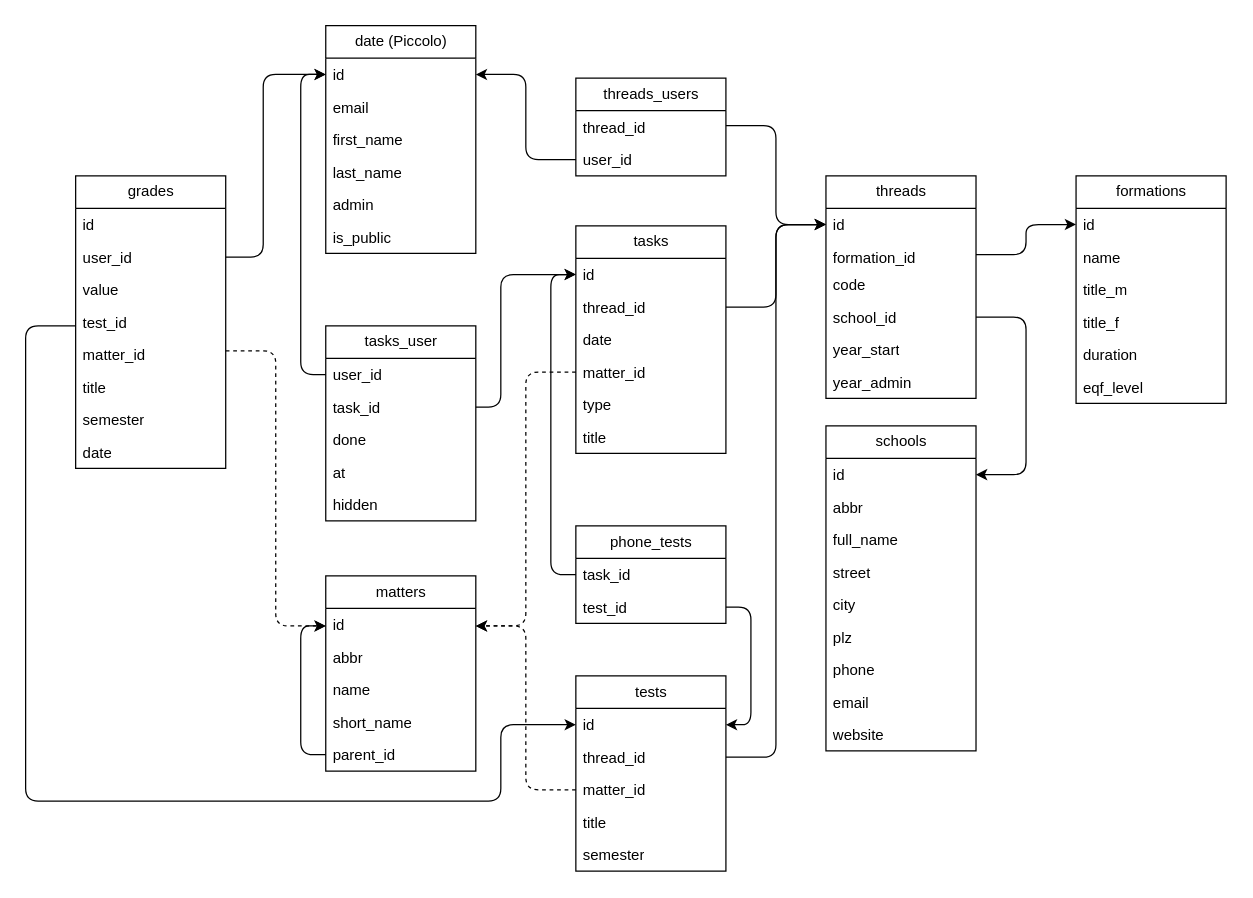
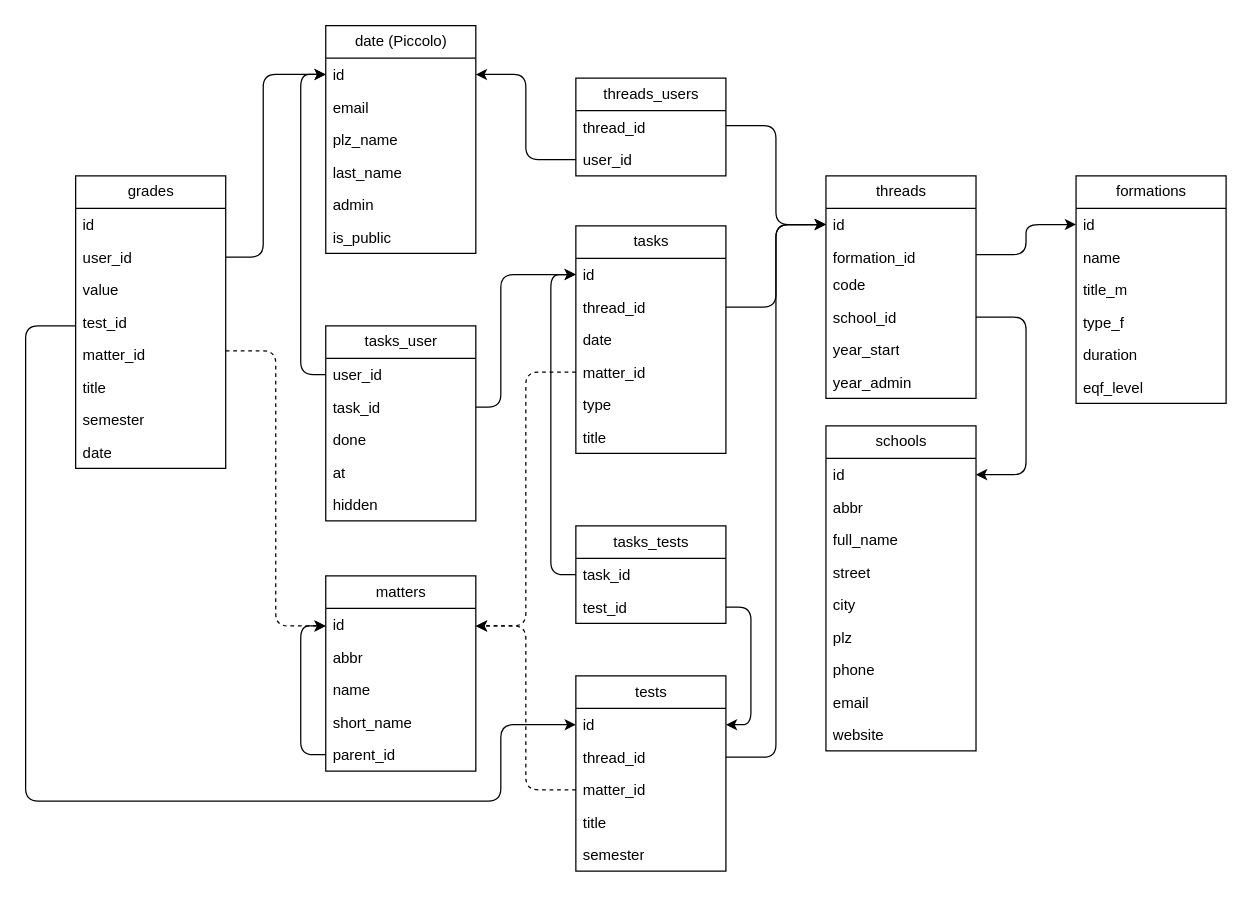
(373, 141) -> (365, 141)
(1109, 323) -> (1108, 323)
(651, 542) -> (651, 542)
